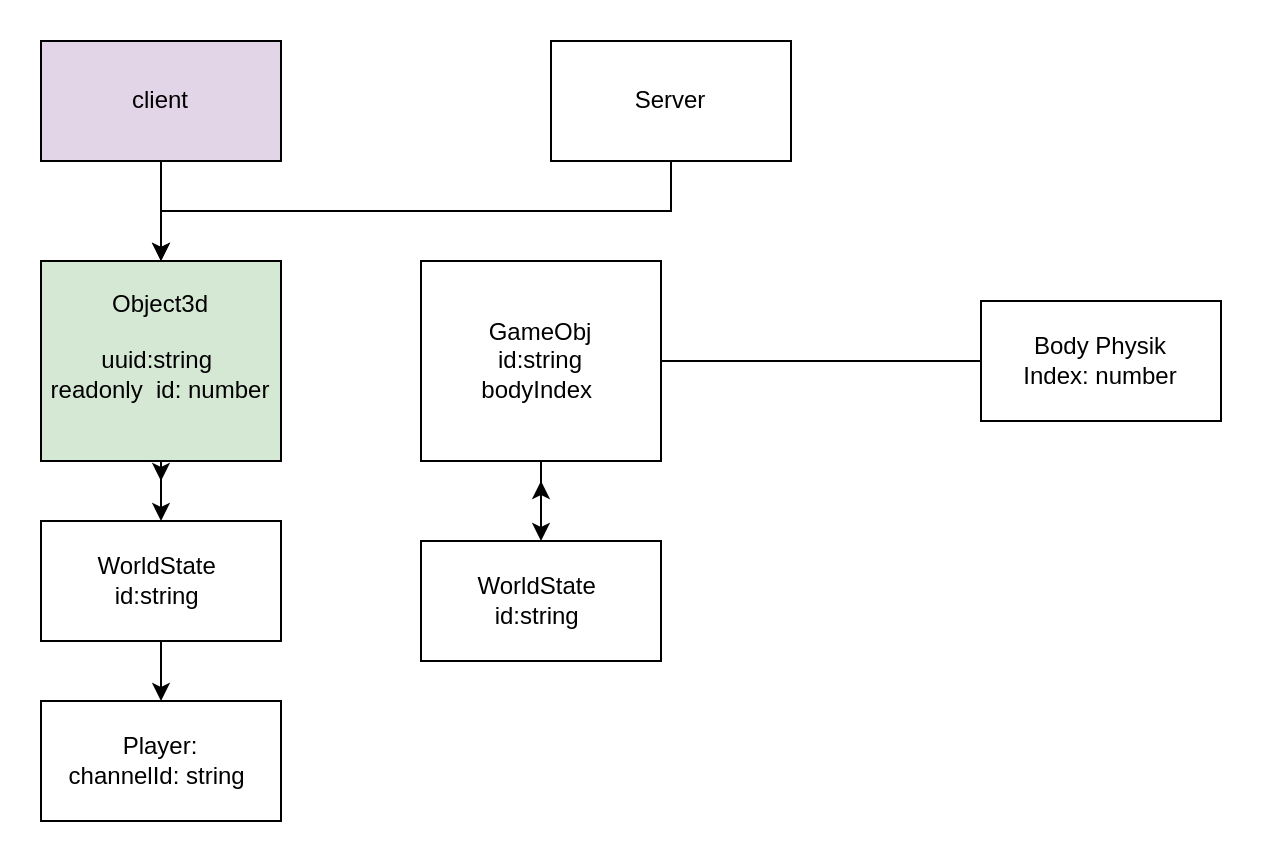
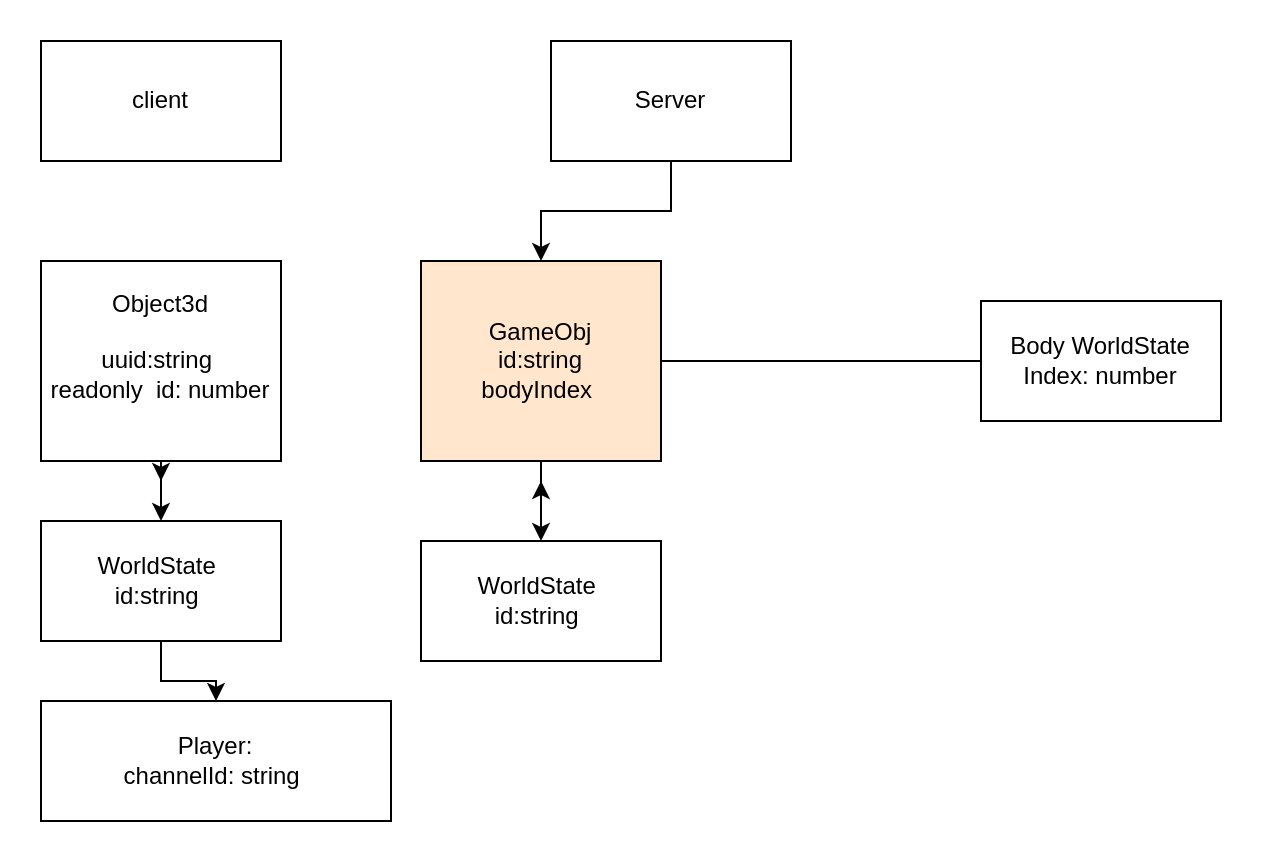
(161, 101) -> (161, 101)
(161, 184) -> none
(354, 211) -> (541, 228)
(161, 361) -> (161, 361)
(541, 361) -> (541, 361)
(1101, 361) -> (1101, 361)
(161, 761) -> (216, 761)
